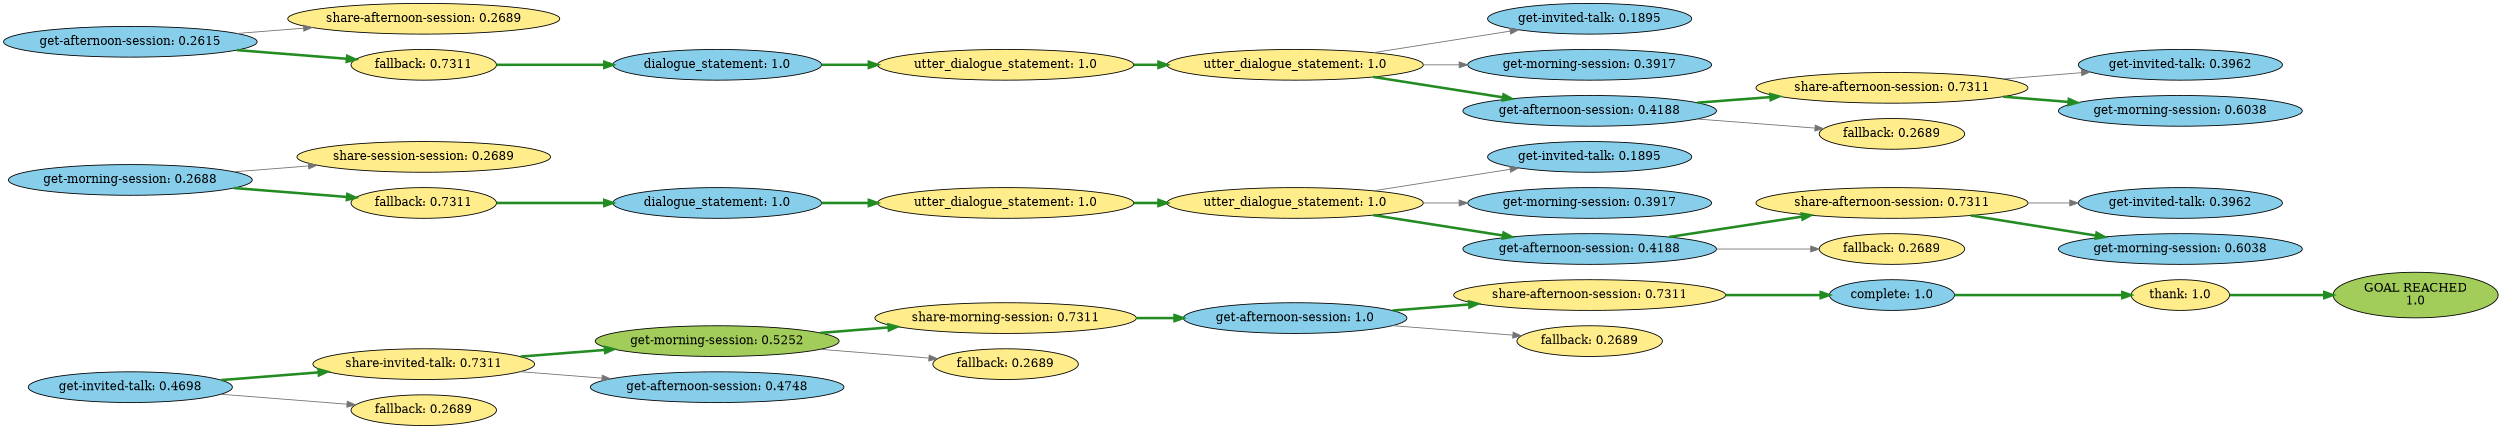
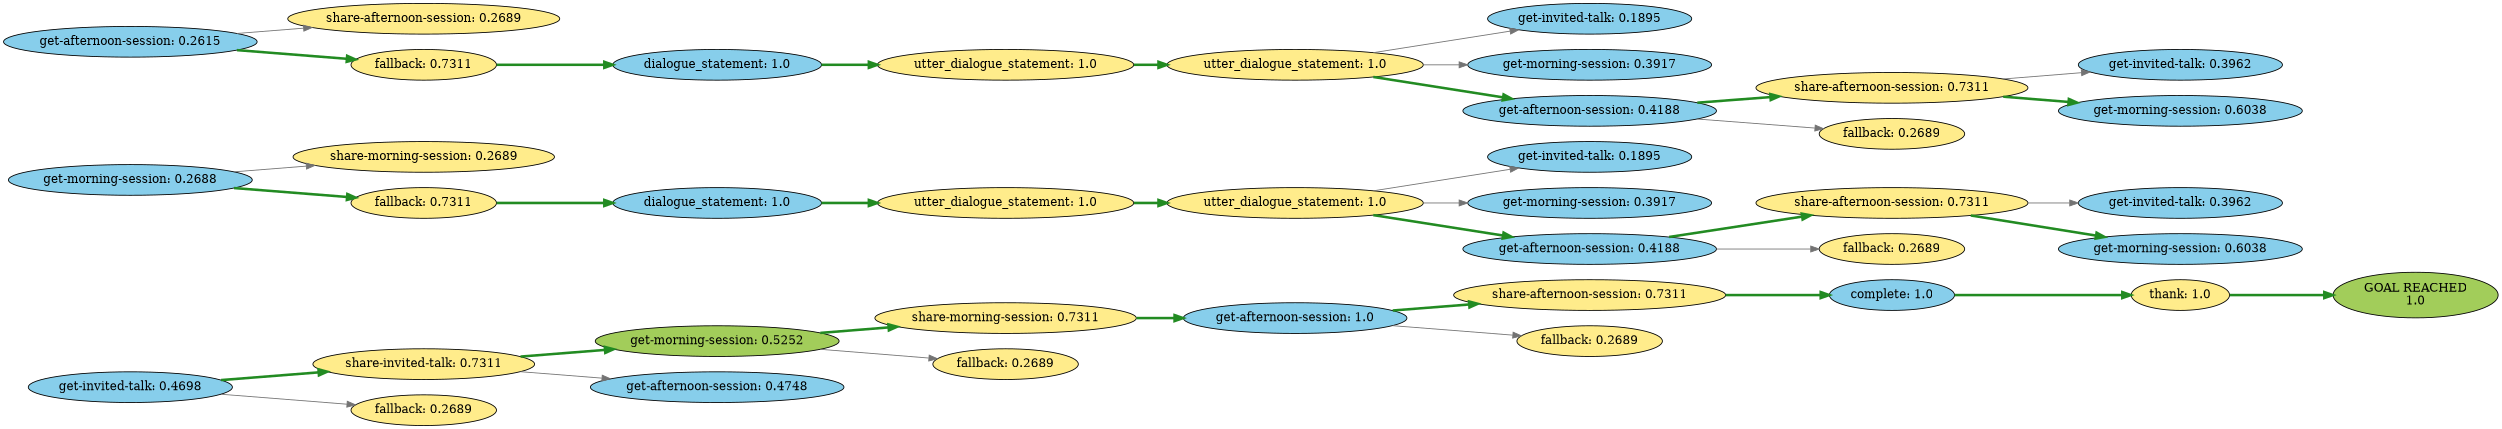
(424, 157) -> (424, 157)
